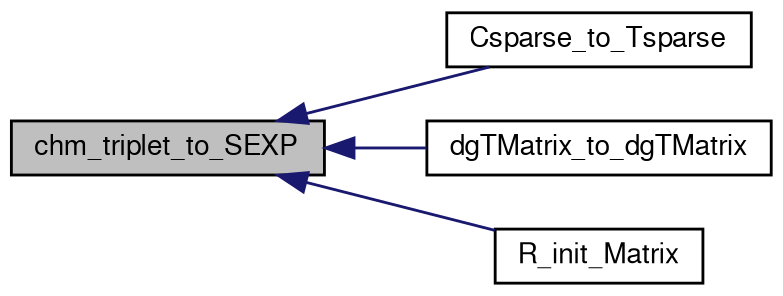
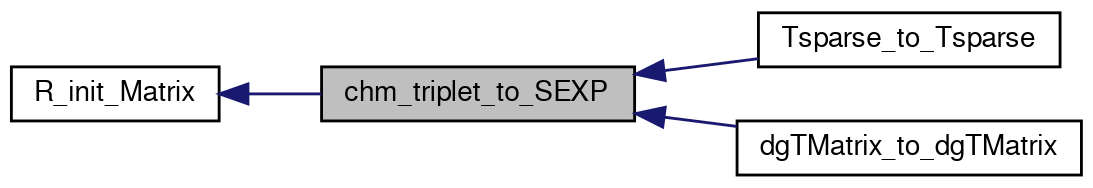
(599, 40) -> (909, 40)
(401, 206) -> (285, 94)
